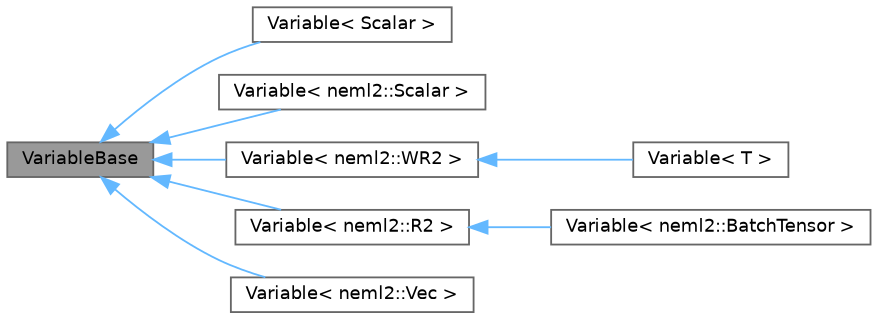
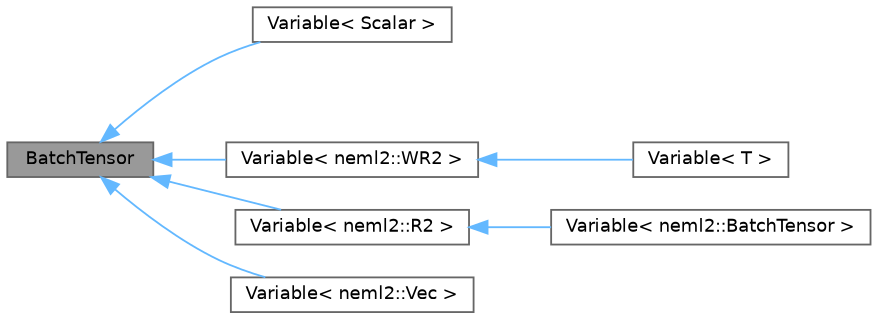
(352, 92) -> none
(80, 160) -> (80, 160)
